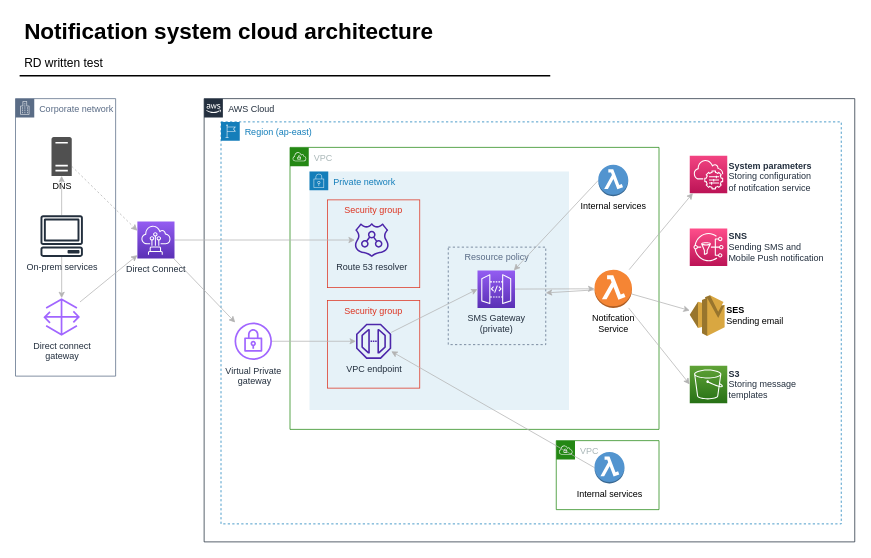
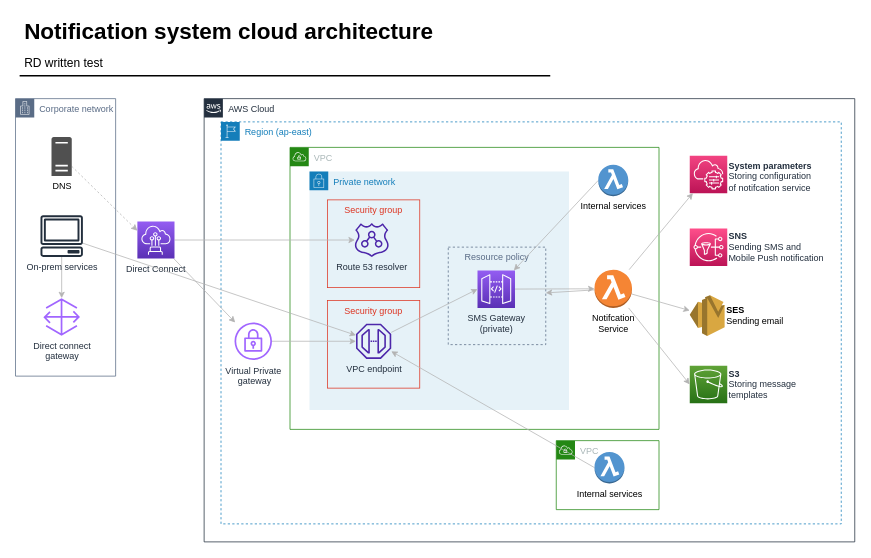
(62, 198) -> (274, 308)
(106, 280) -> none
